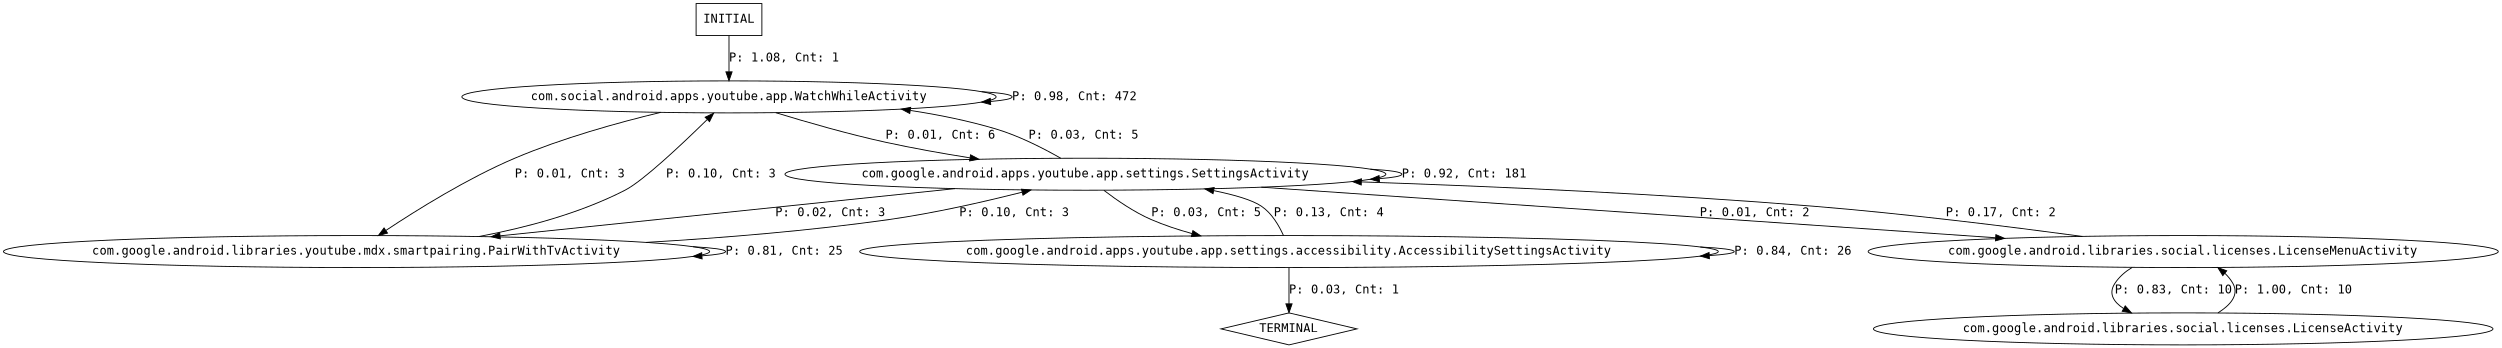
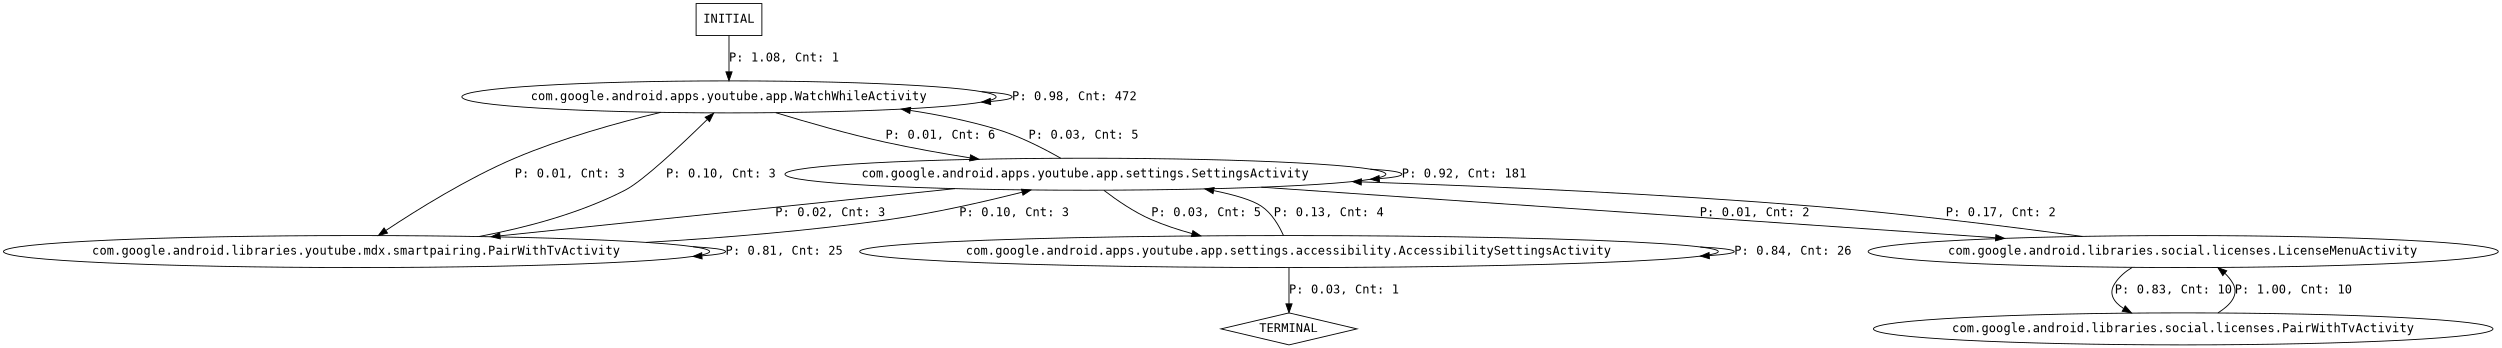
(729, 97) -> (729, 97)
(2183, 329) -> (2183, 329)
